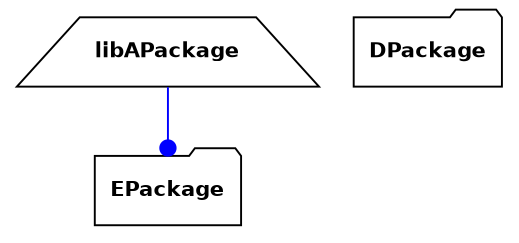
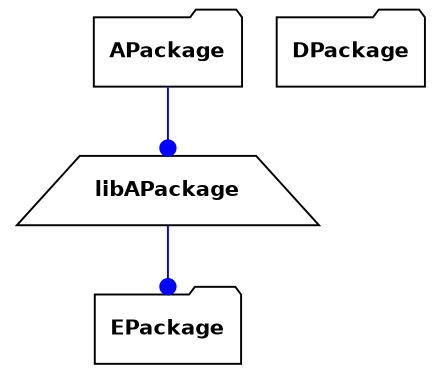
none -> (168, 52)
